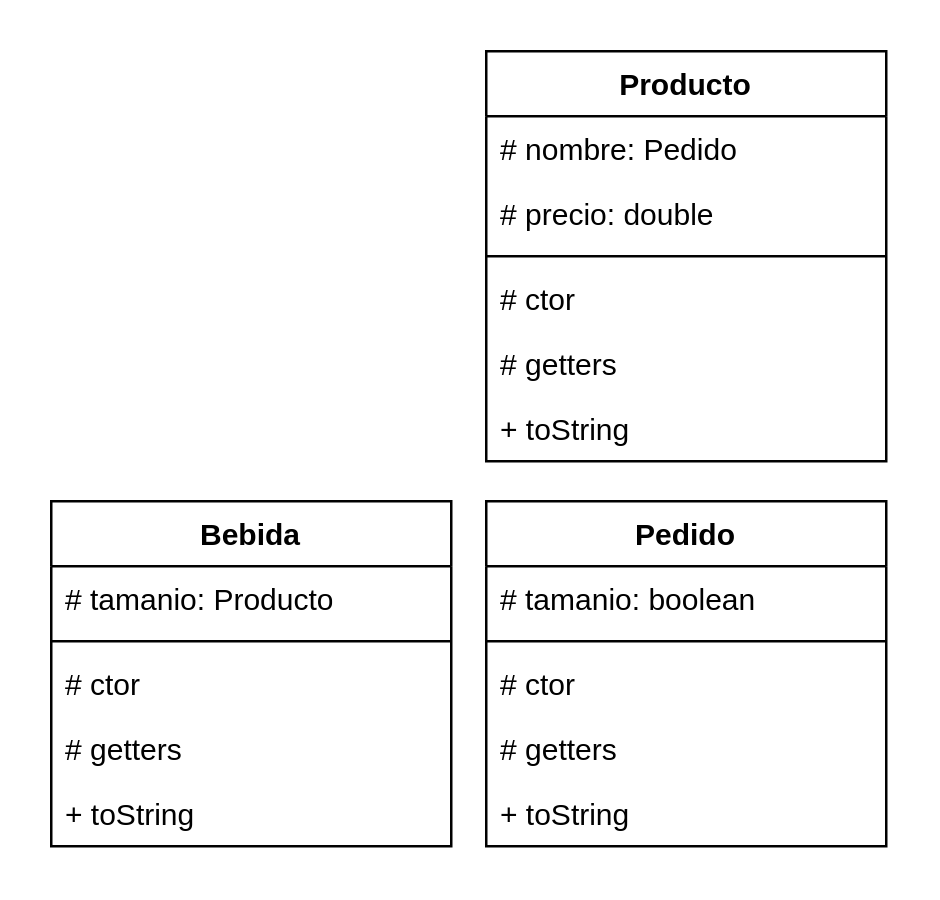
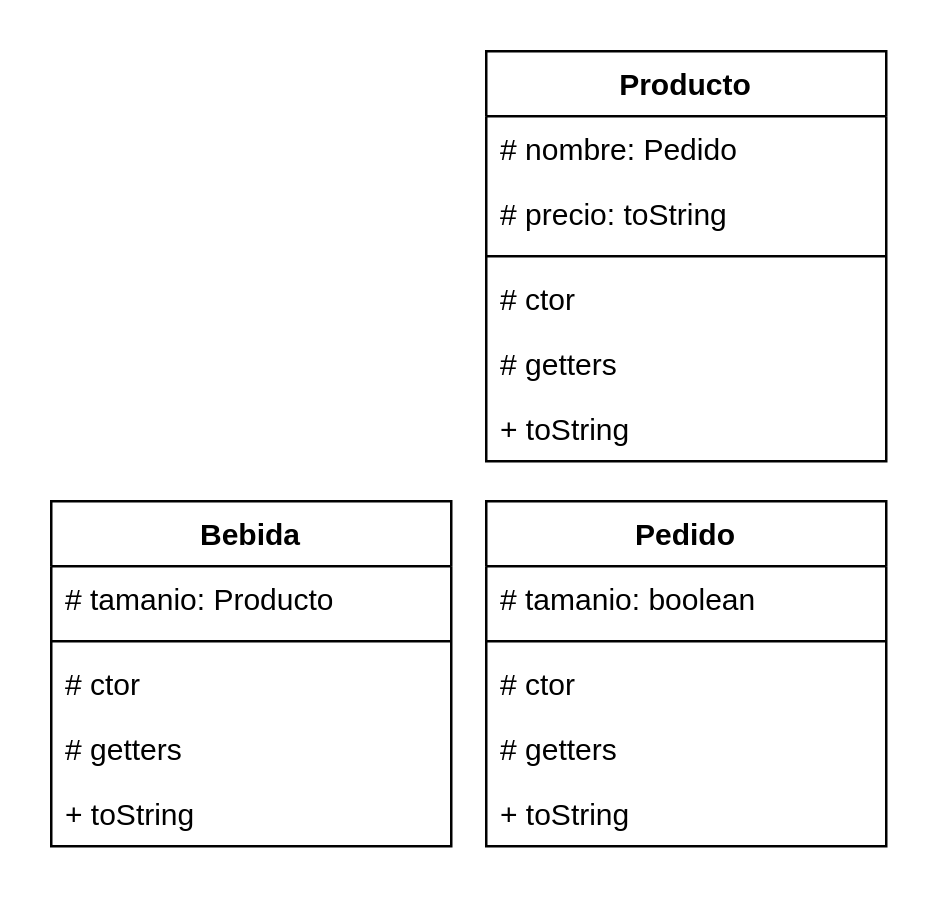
(616, 217) -> (633, 217)
